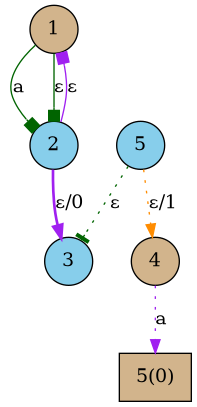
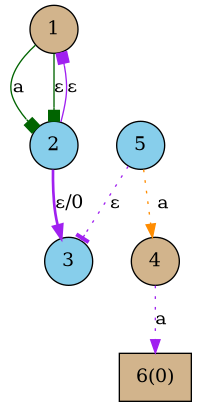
(107, 200) -> (107, 200)
(163, 203) -> (163, 203)
(155, 377) -> (155, 377)
